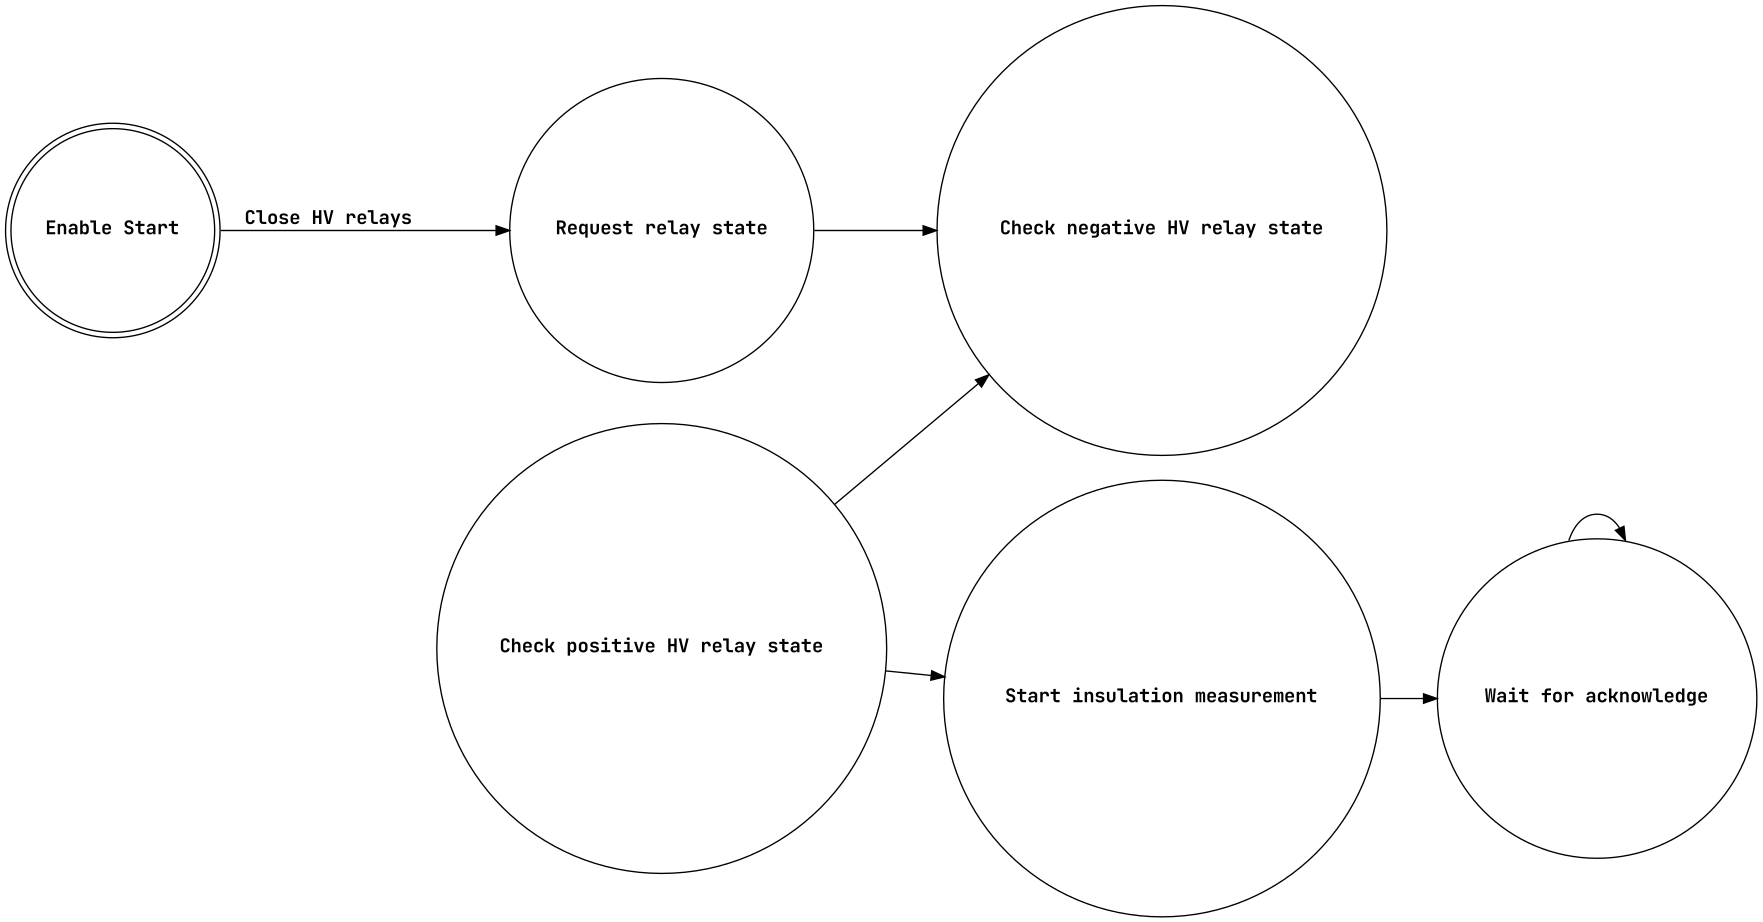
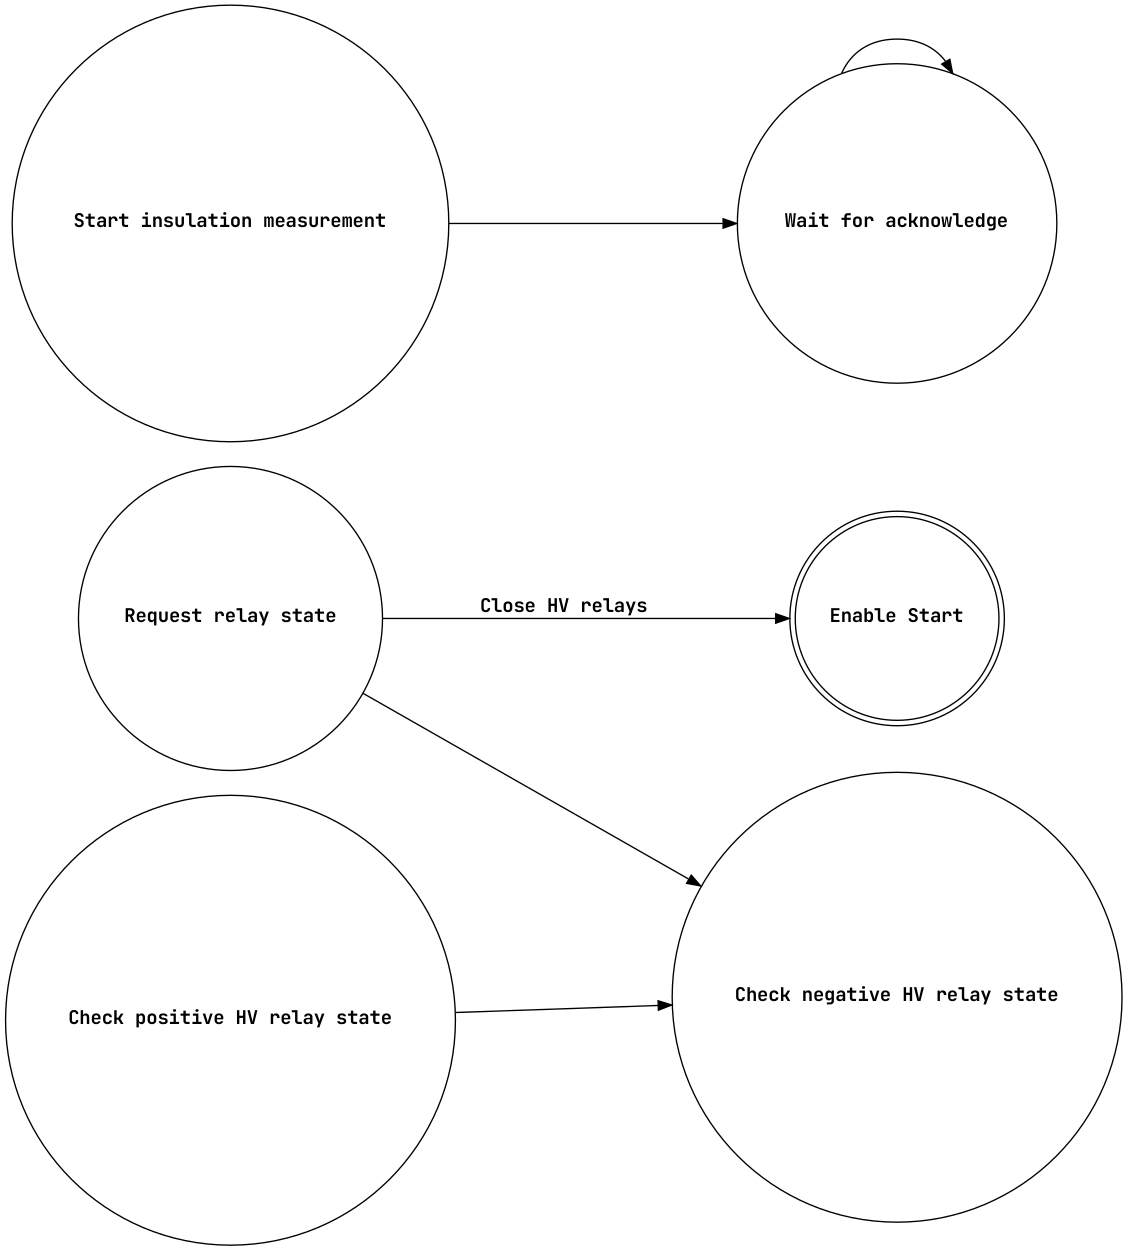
(358, 230) -> (579, 618)
(909, 673) -> none
